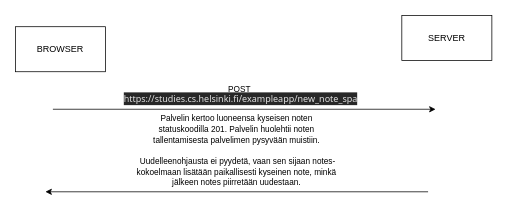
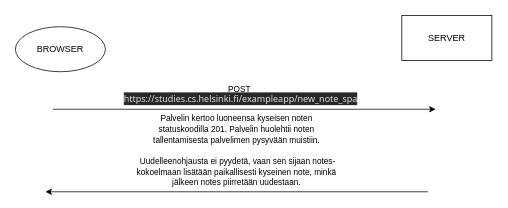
(60, 49) -> (60, 49)
